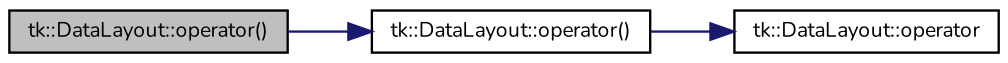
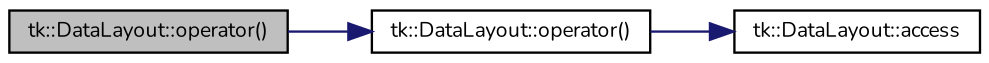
(867, 32) -> (857, 32)
